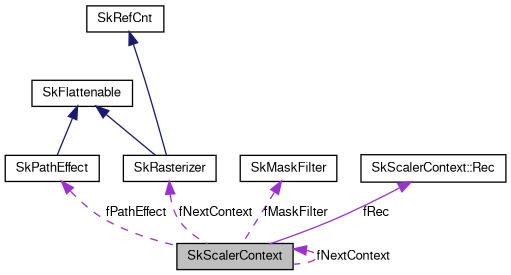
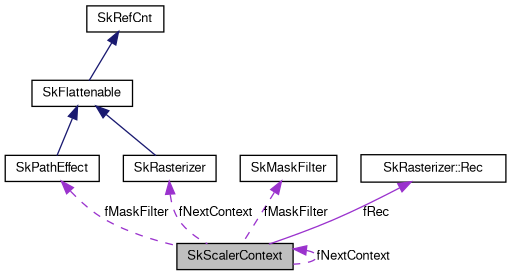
(151, 100) -> (100, 62)
(433, 168) -> (433, 168)
(136, 213) -> (136, 213)
